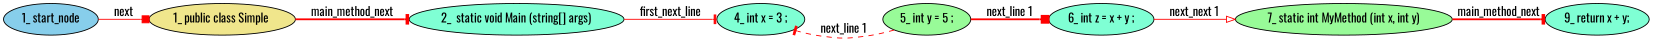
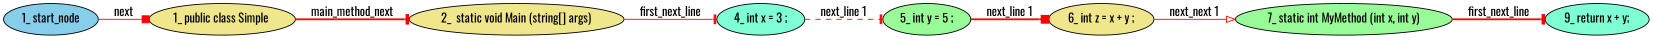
(1499, 13) -> (1499, 13)
(517, 19) -> (517, 19)
(1101, 19) -> (1101, 19)
(846, 38) -> (842, 19)
